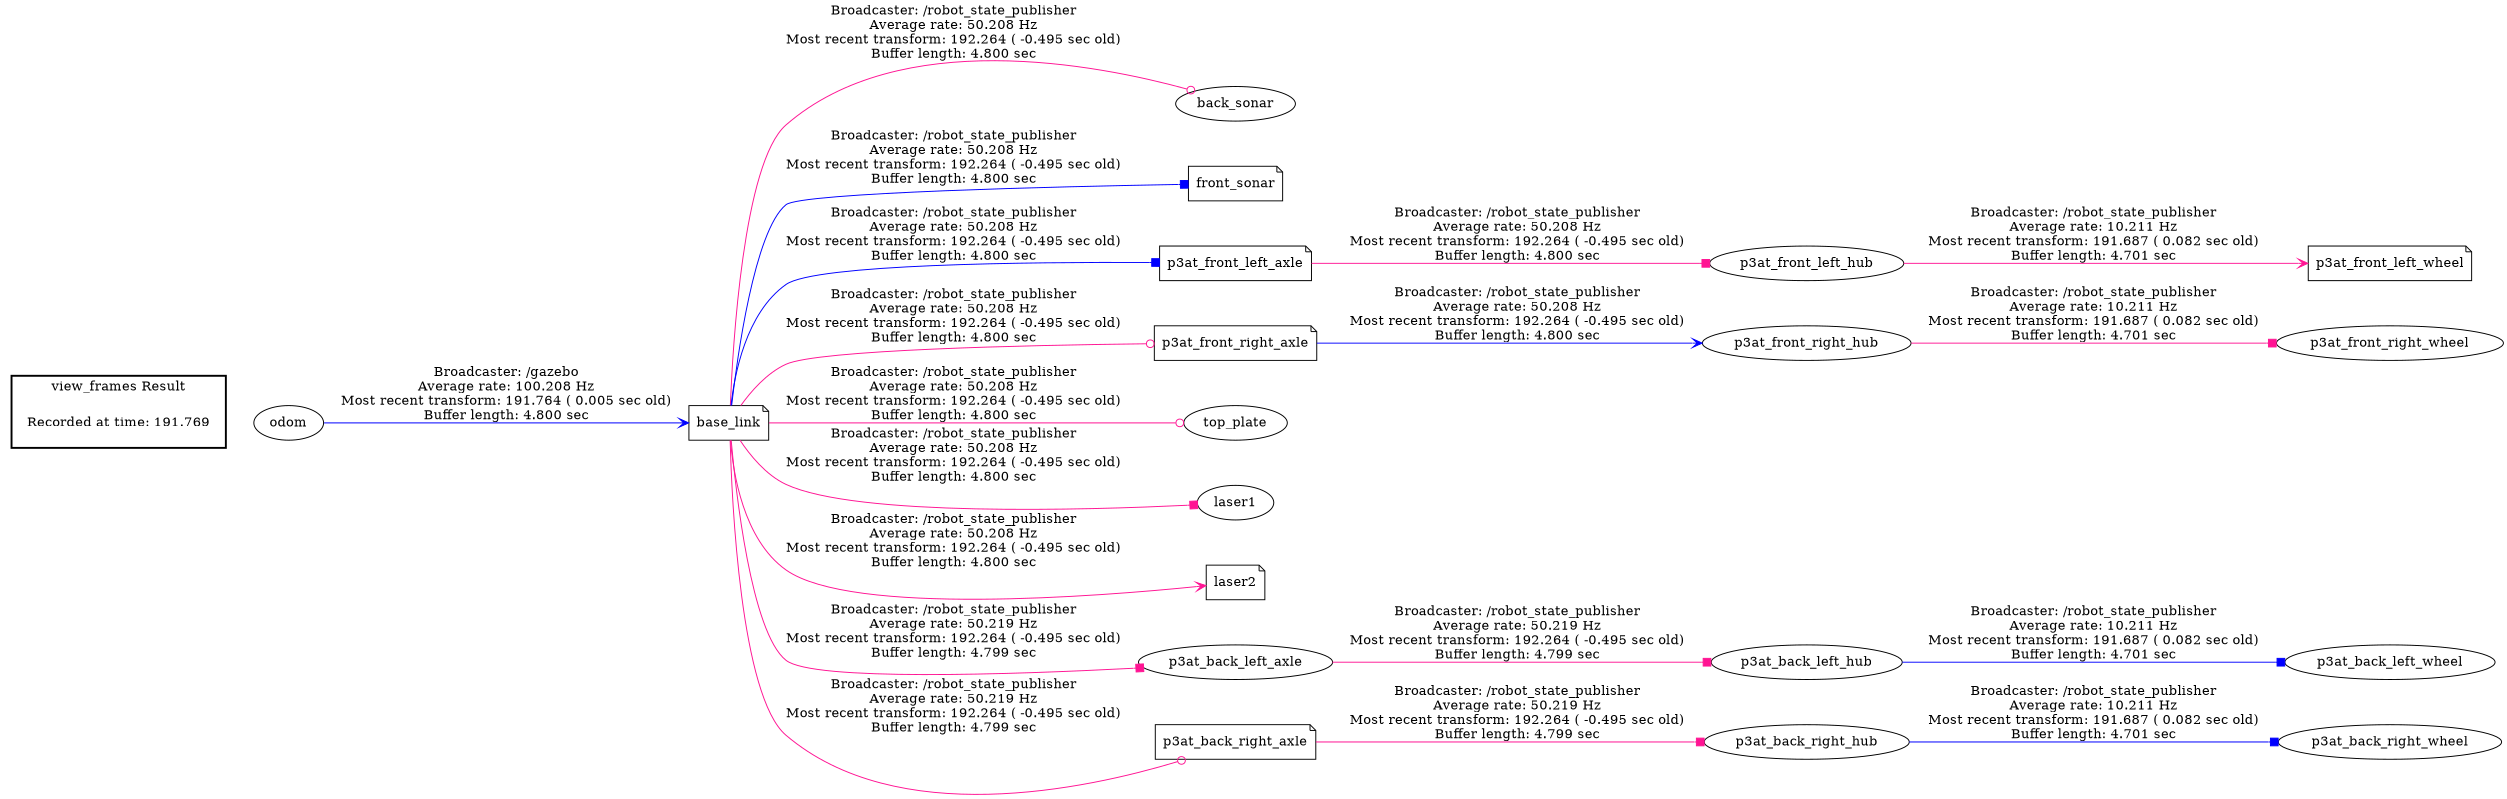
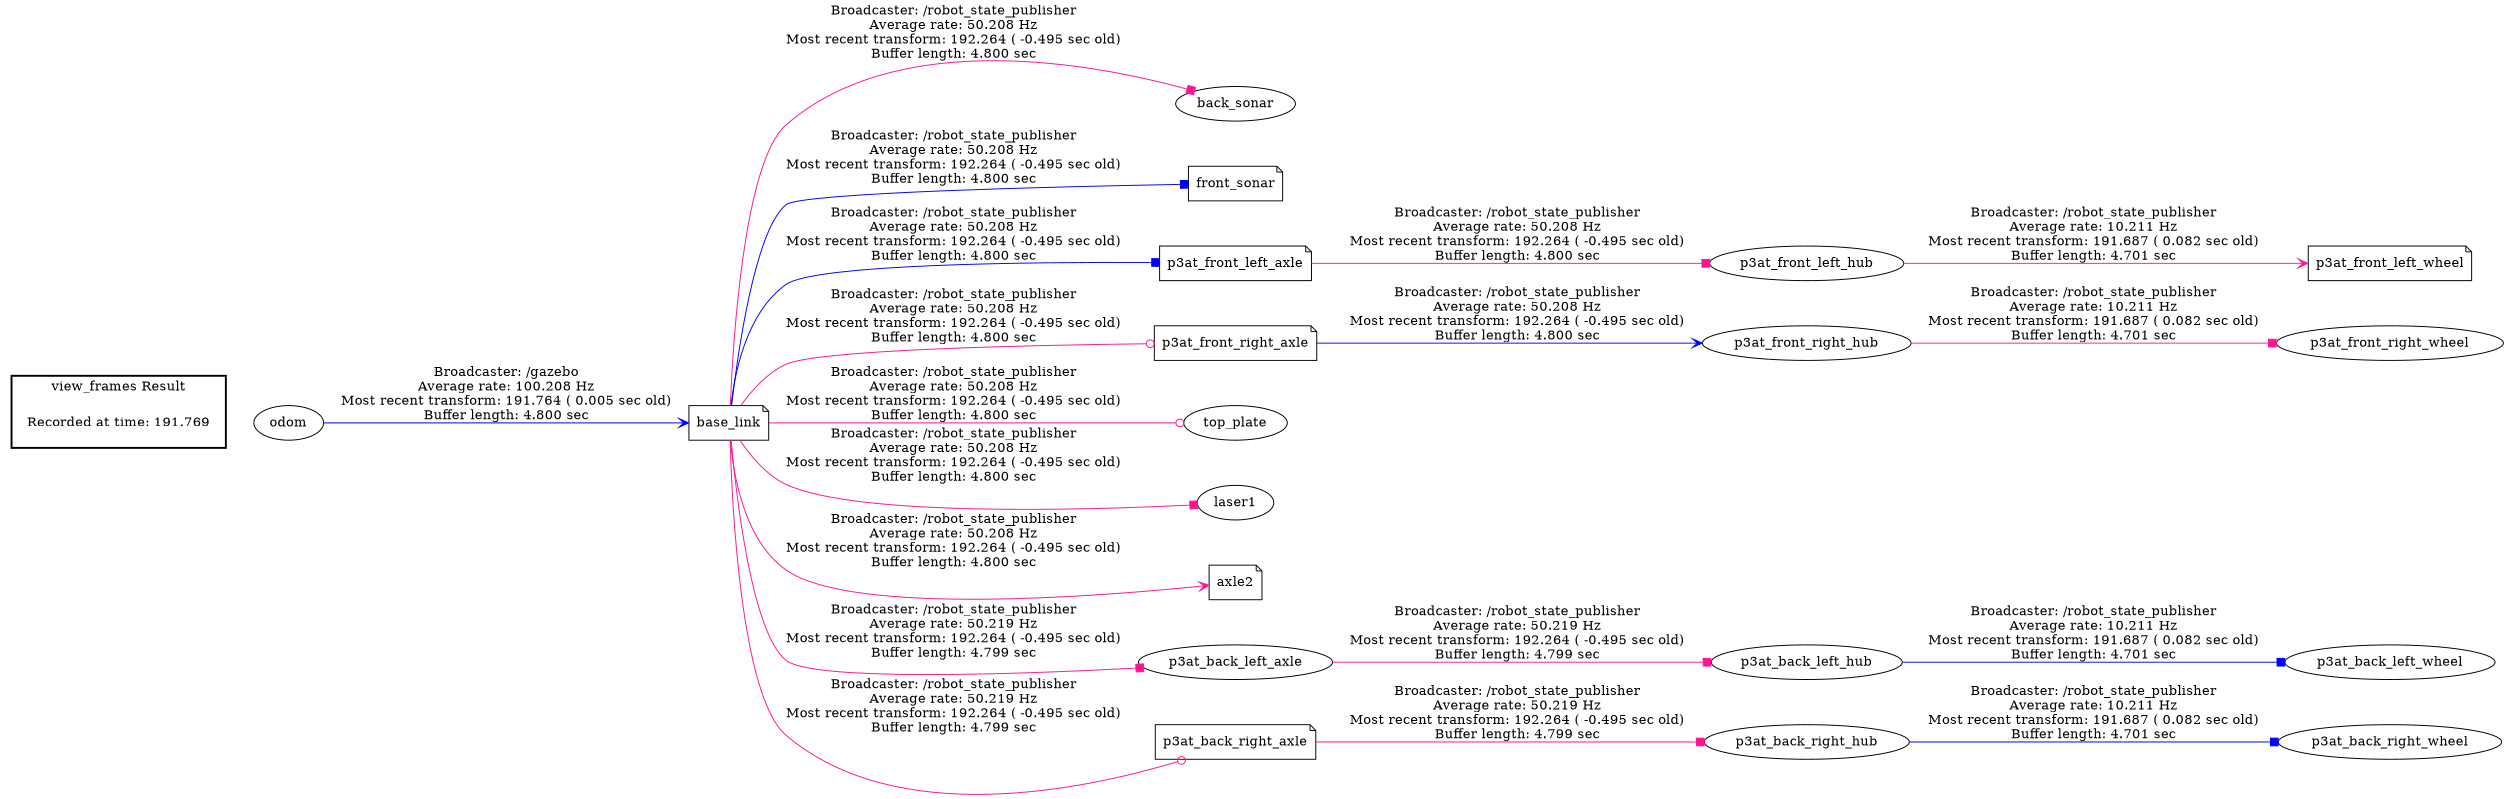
(840, 91) -> (839, 91)
(1236, 582) -> (1236, 582)
